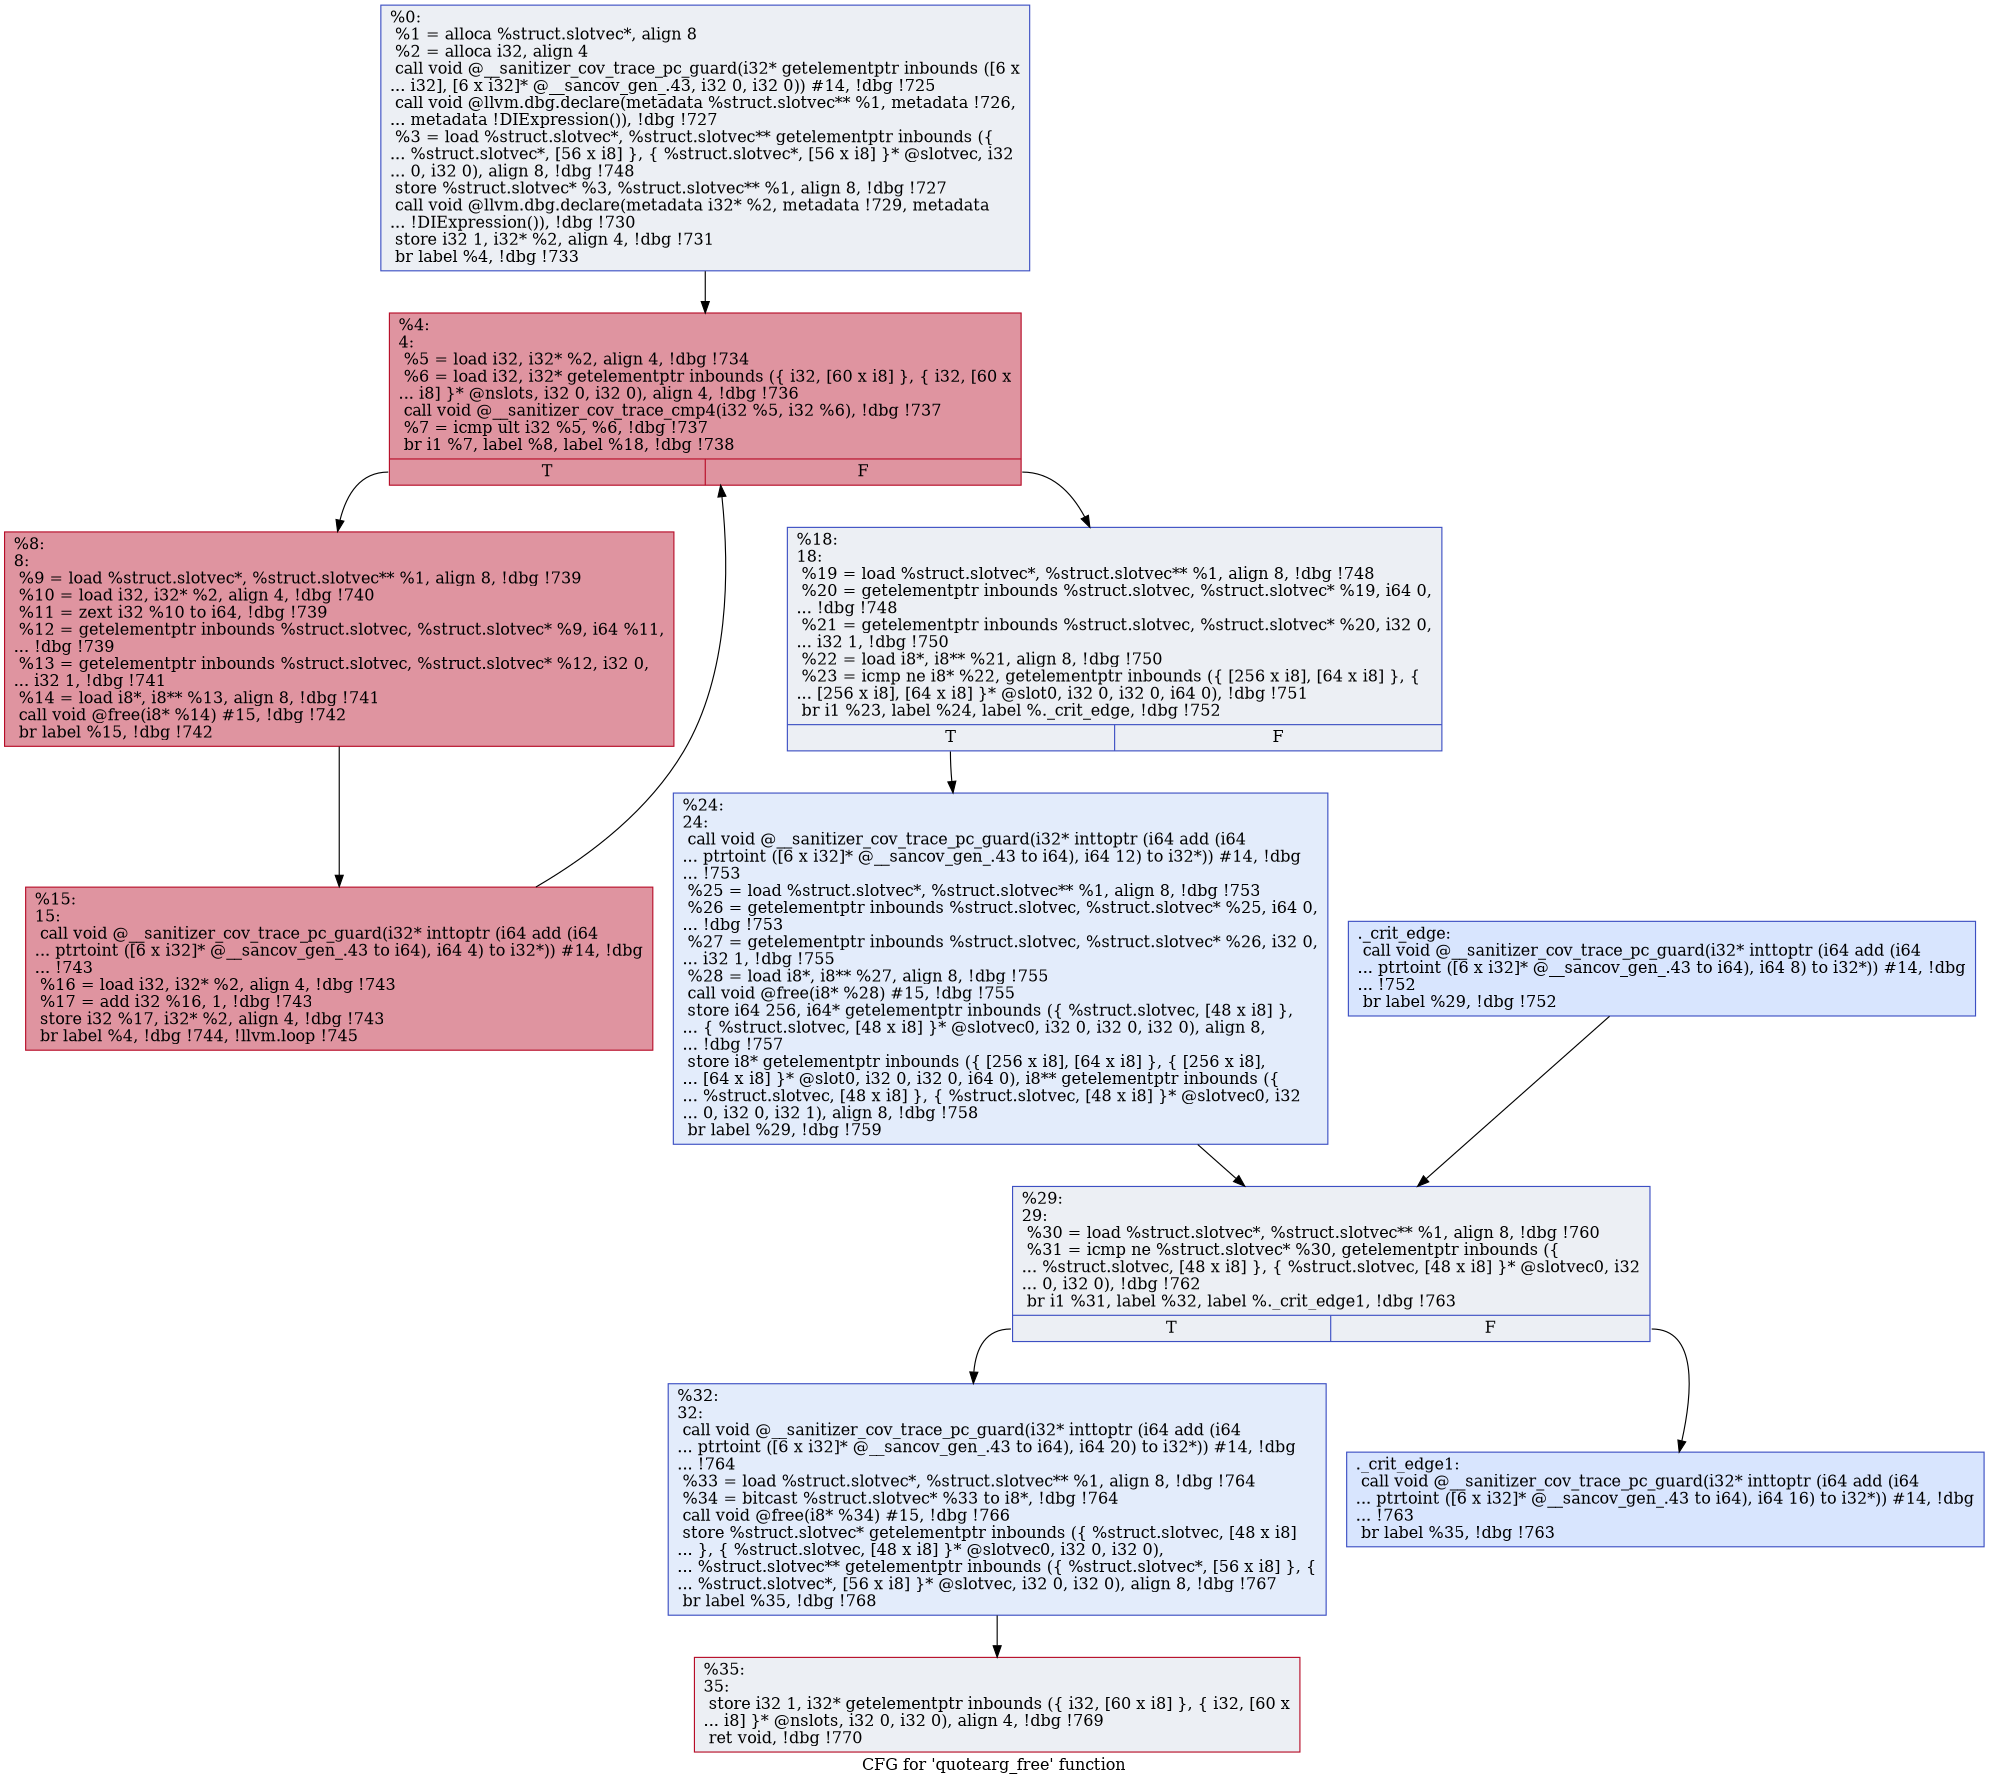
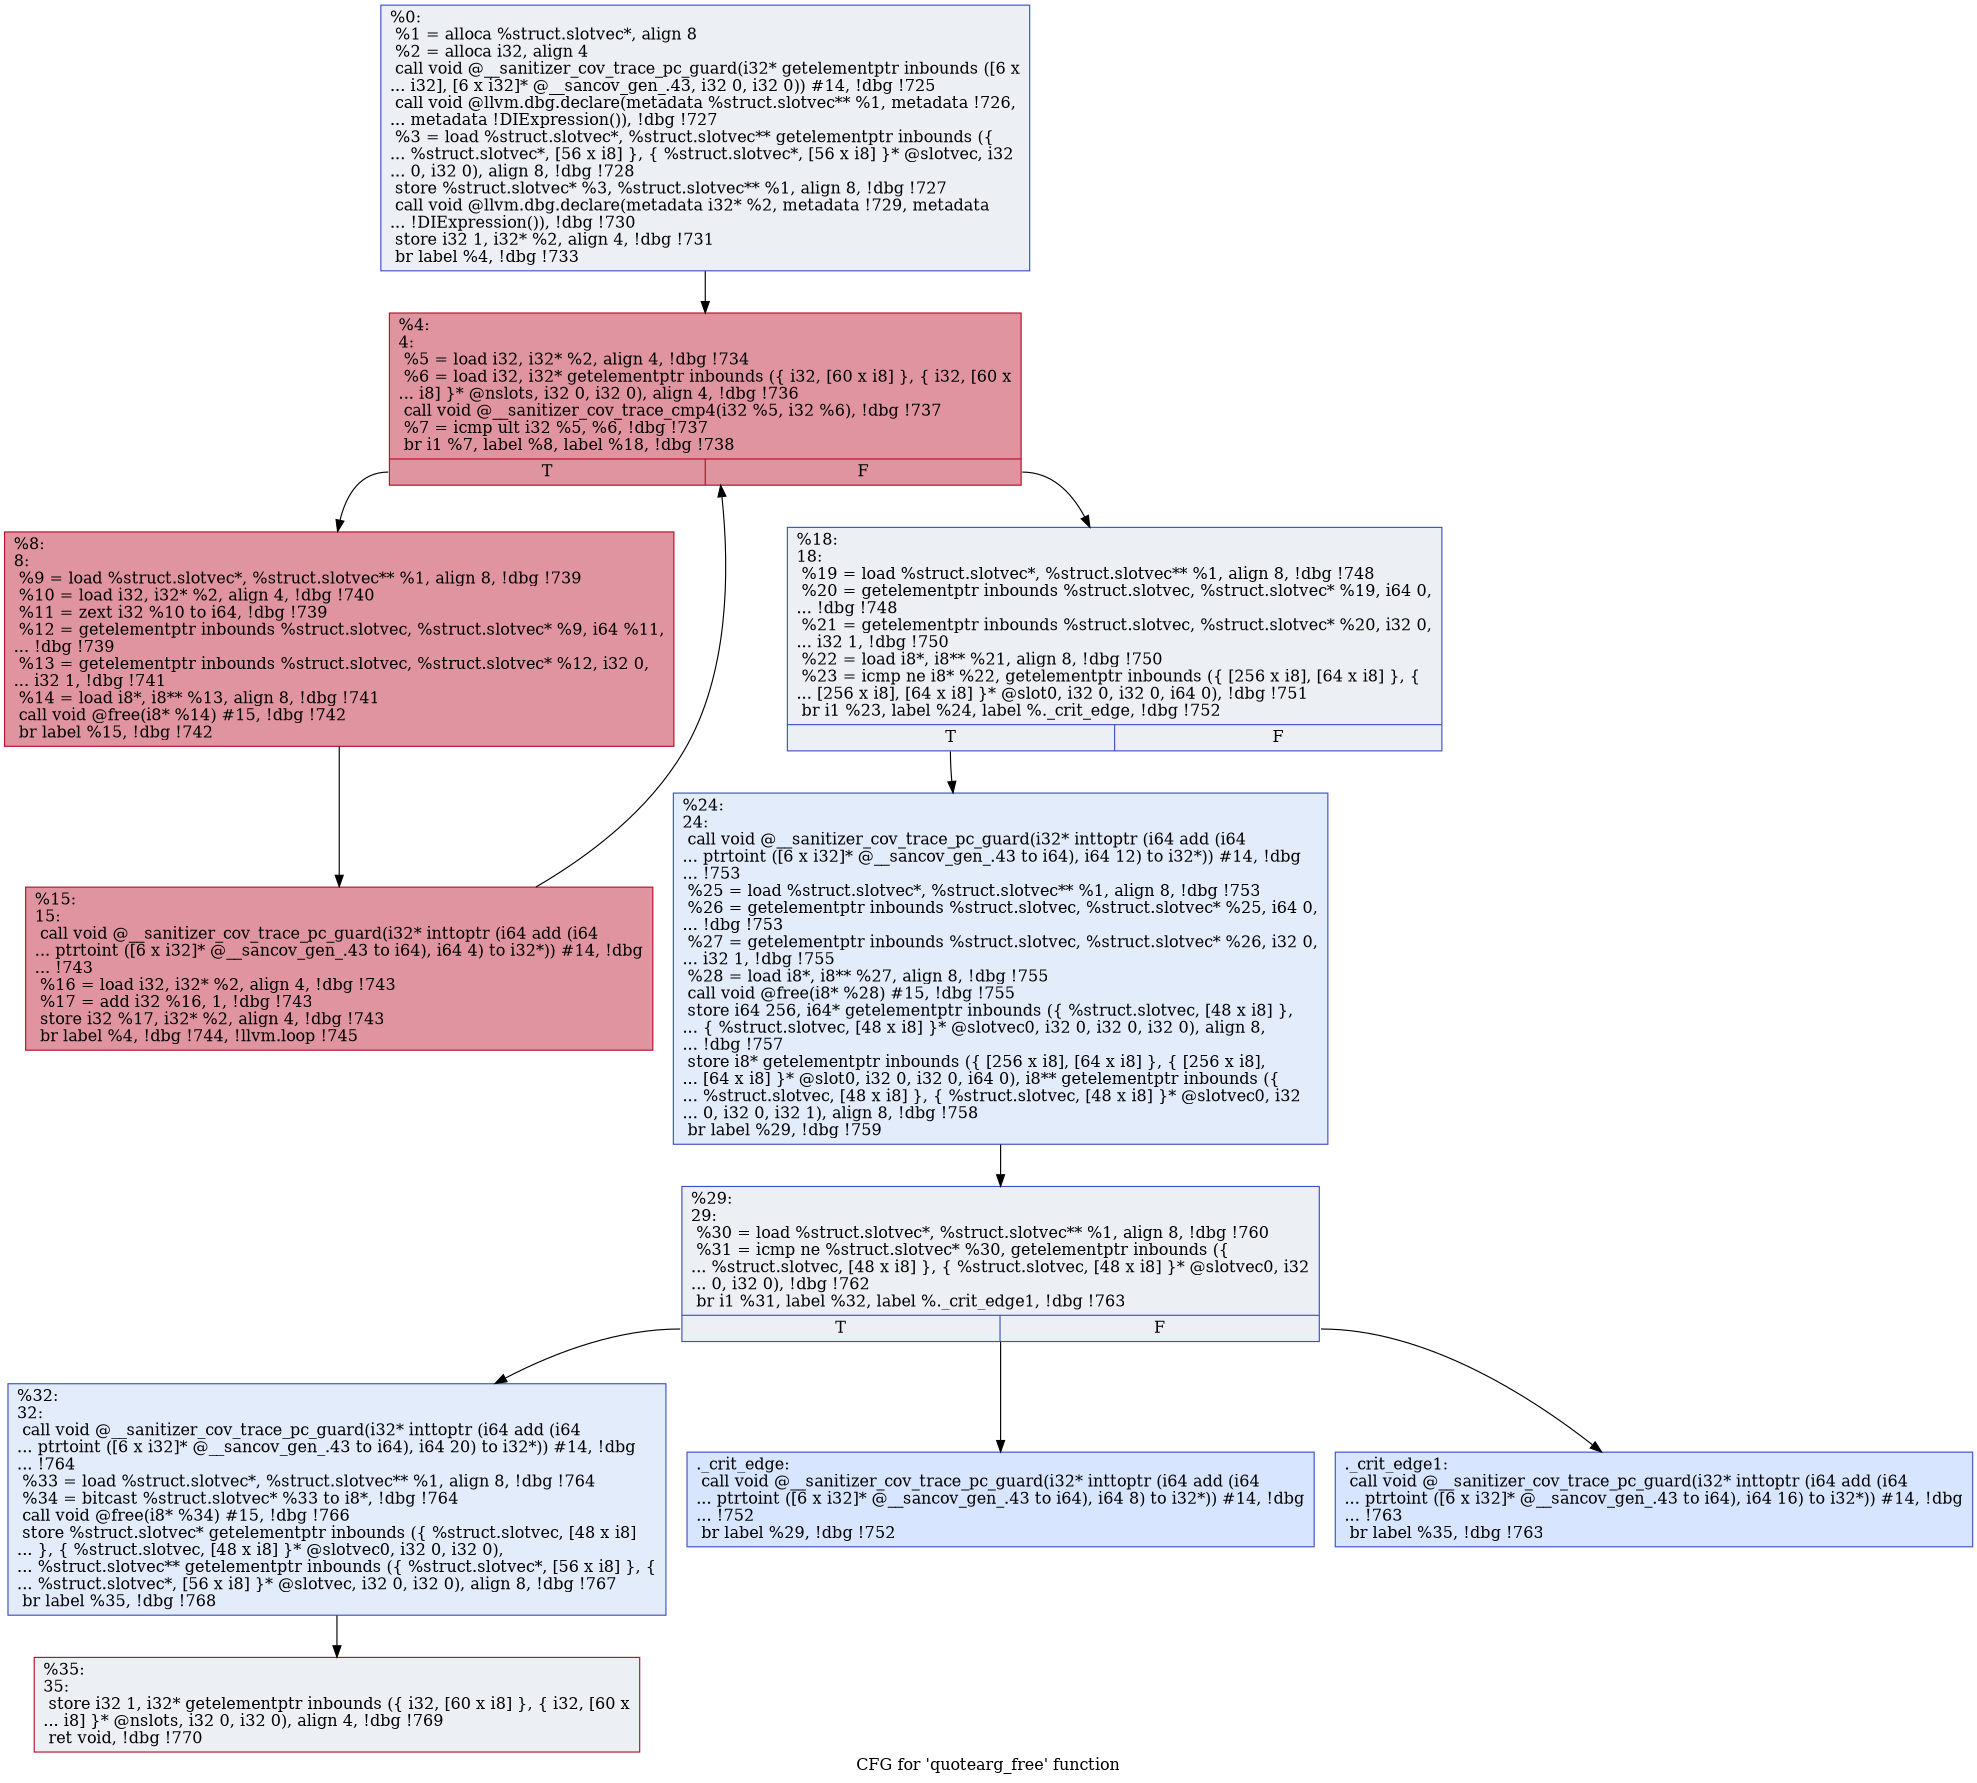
(513, 172) -> (513, 172)
(1518, 1097) -> (1001, 1391)
